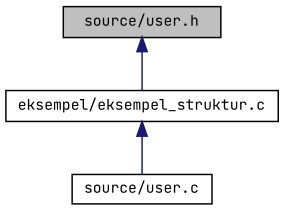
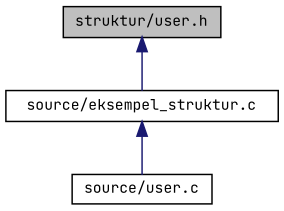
(142, 22) -> (142, 22)
(142, 106) -> (142, 106)
